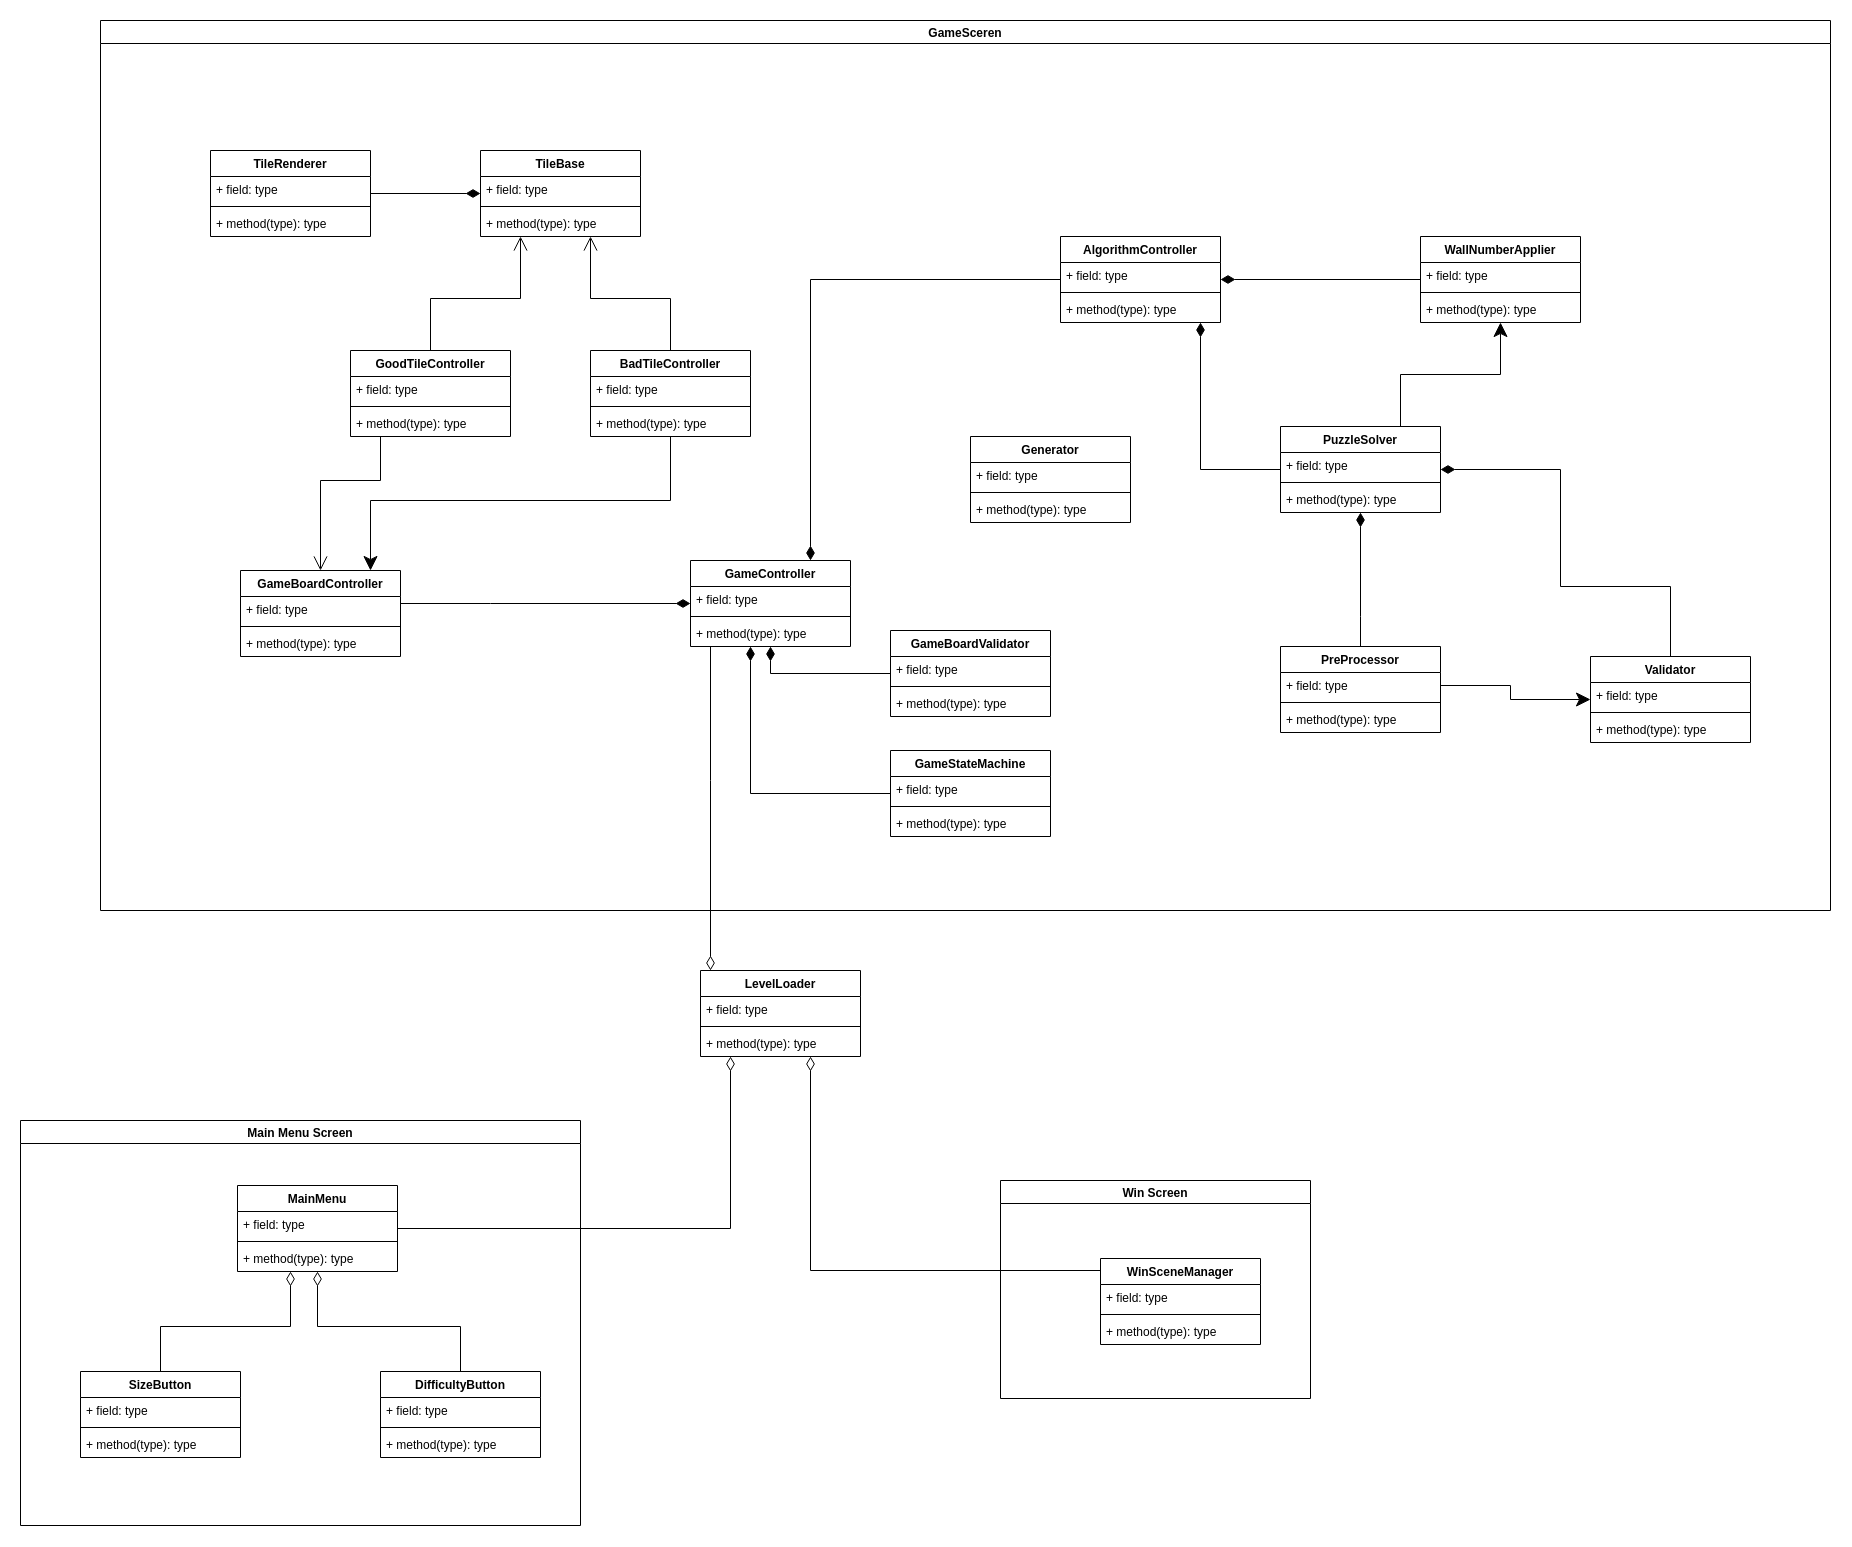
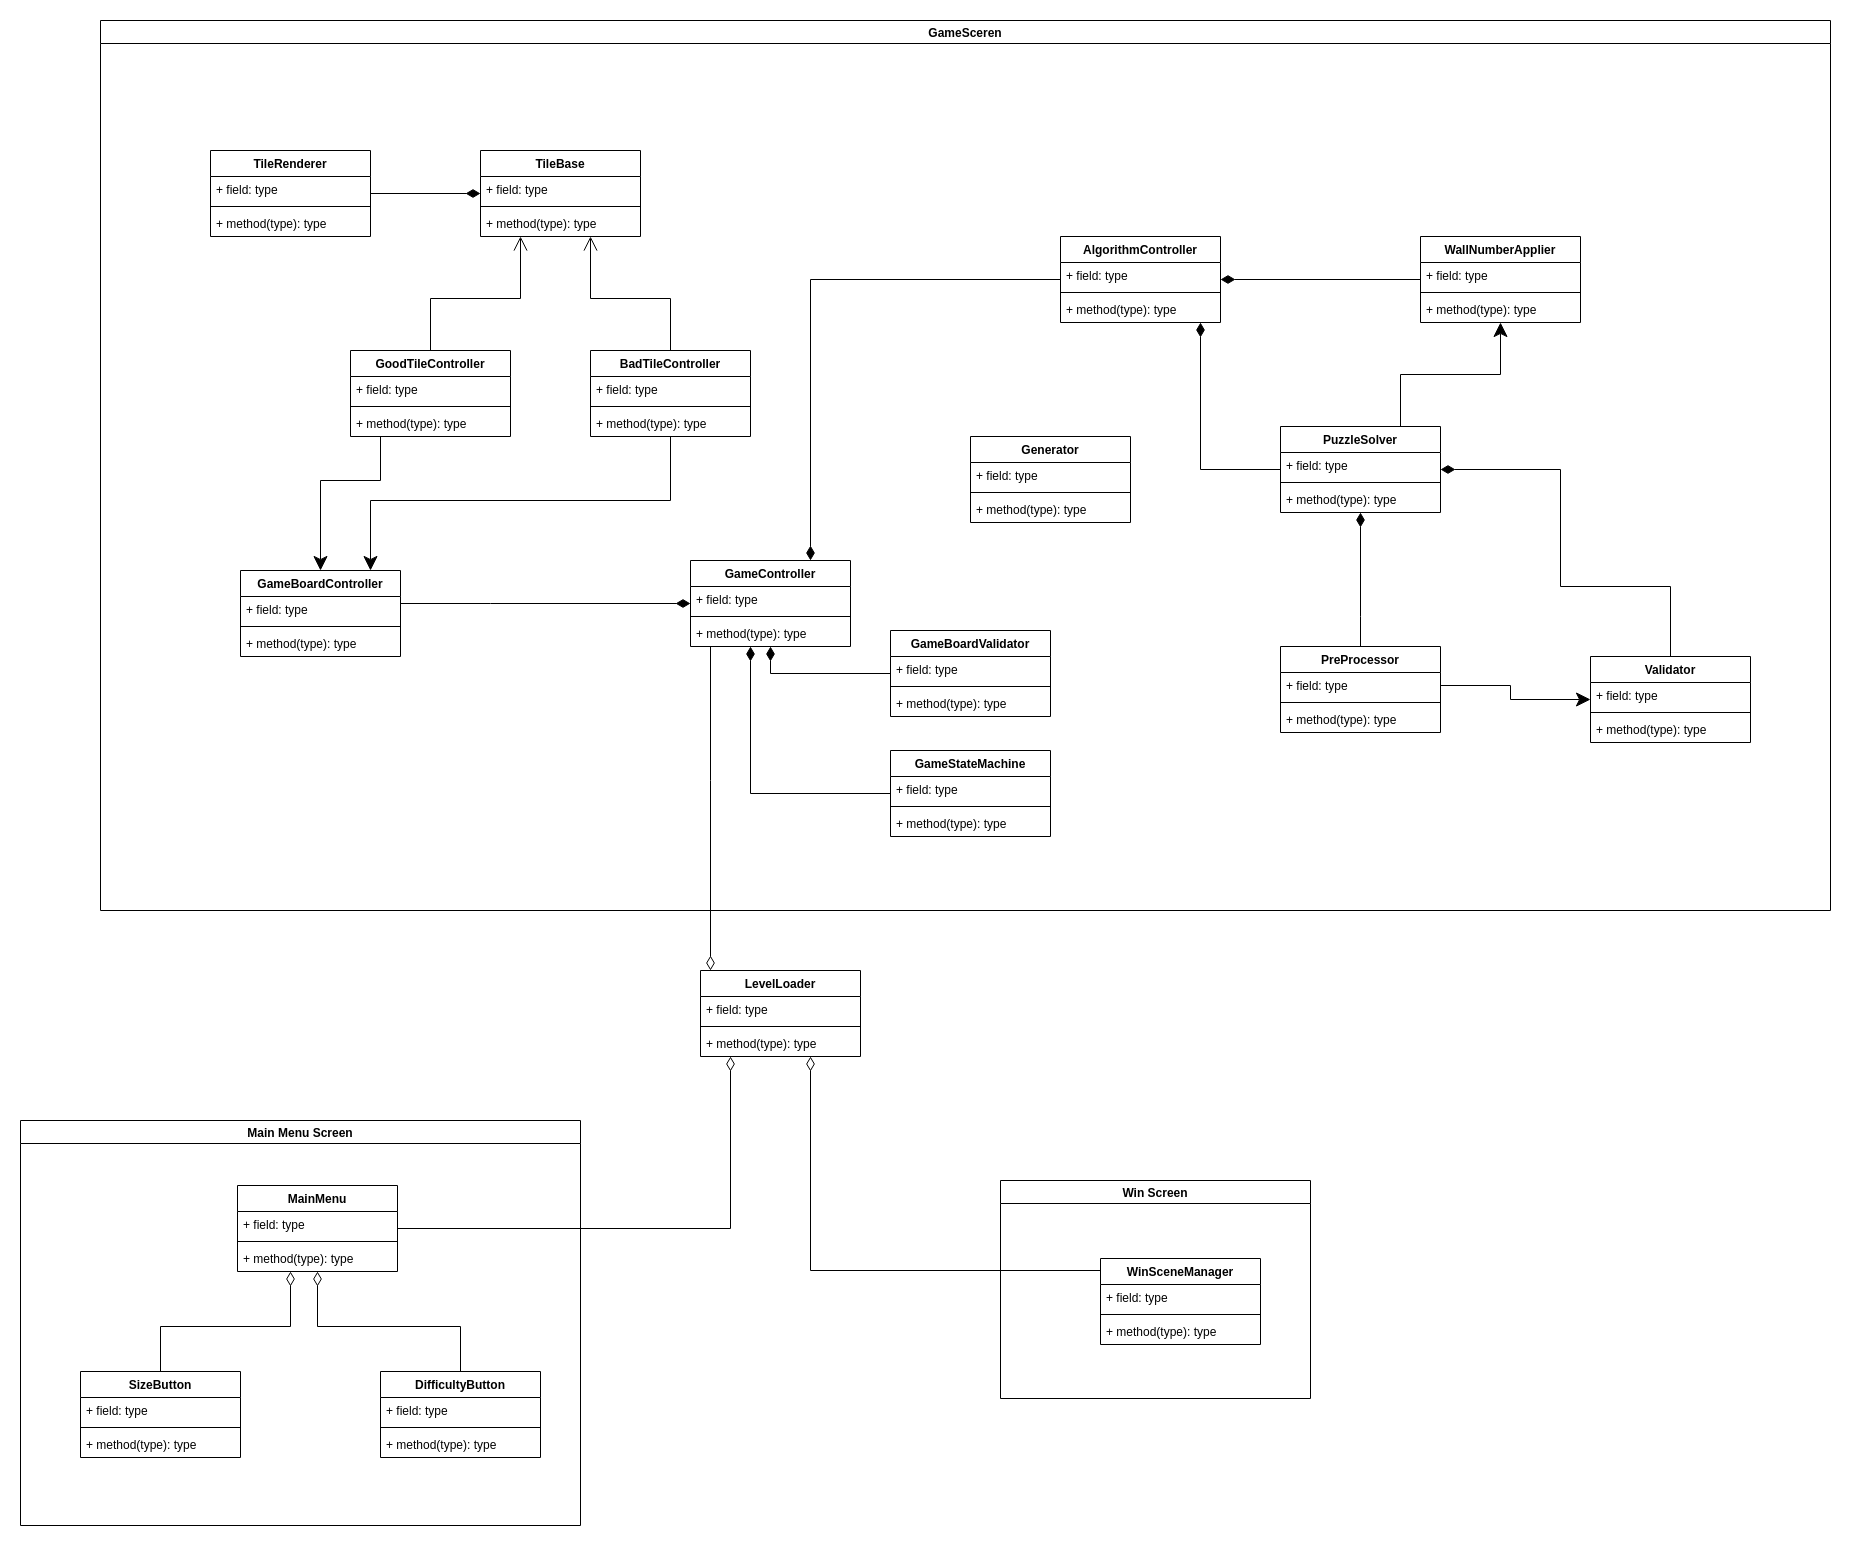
(321, 561) -> (321, 558)
